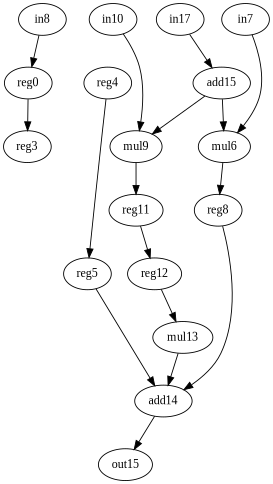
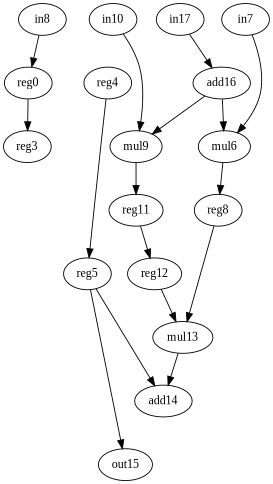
(222, 83) -> (222, 83)
(231, 312) -> (202, 269)
(147, 429) -> (106, 365)
